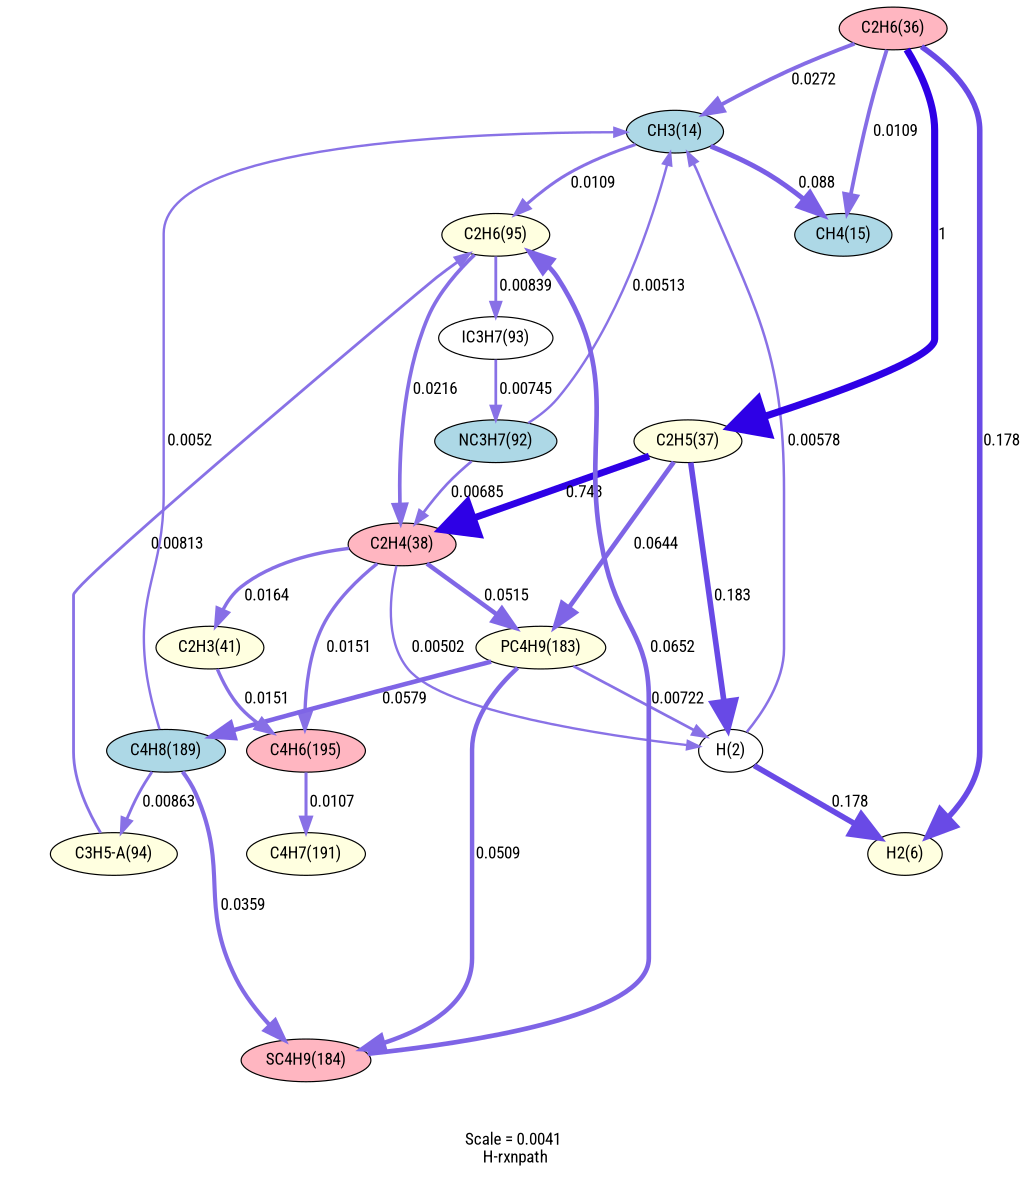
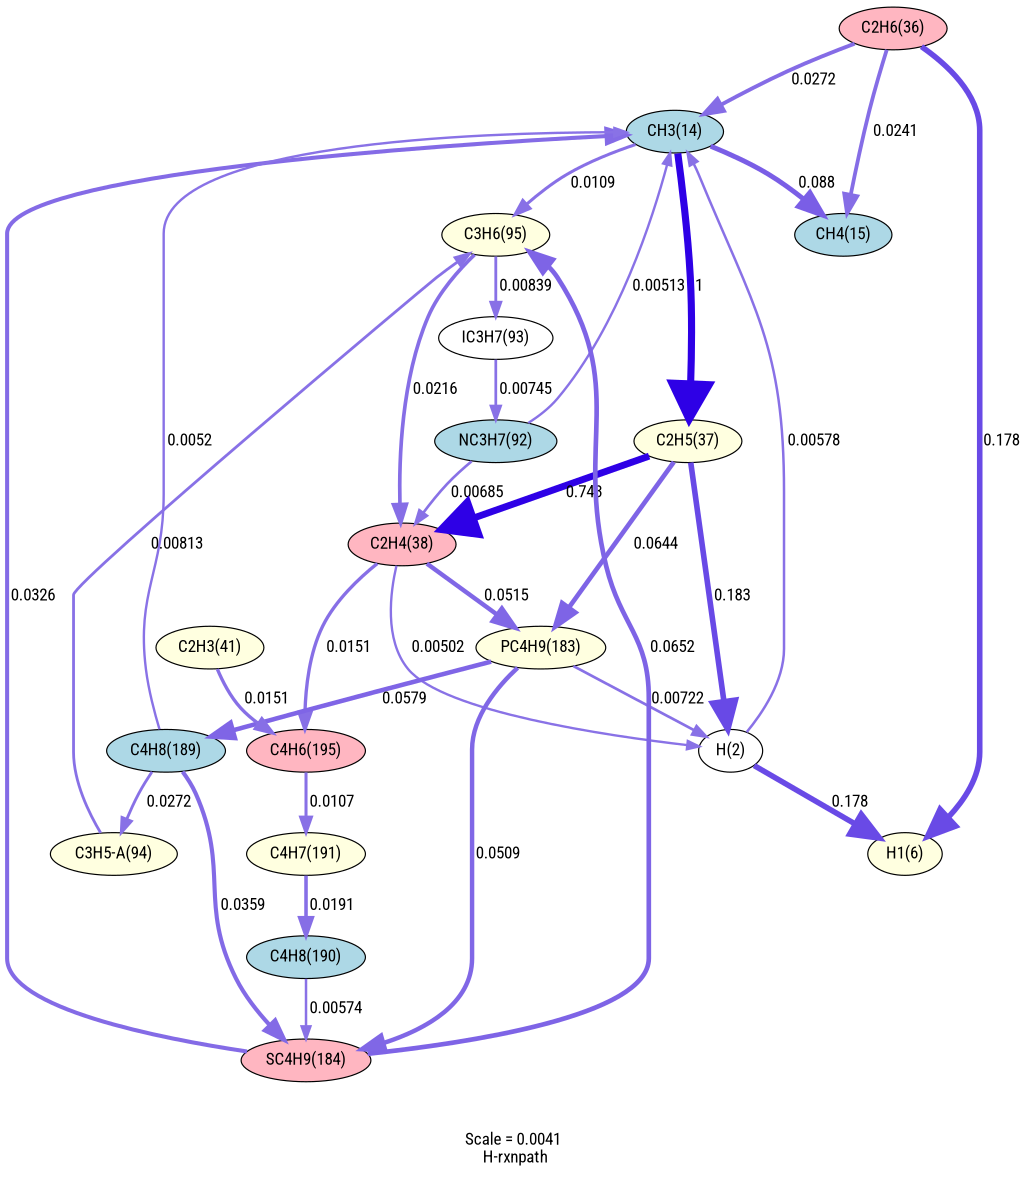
(894, 132) -> (894, 132)
(496, 235) -> (496, 235)
(935, 287) -> (690, 268)
none -> (7, 422)
(278, 566) -> none
(167, 802) -> (167, 802)
(905, 854) -> (905, 854)
none -> (306, 957)
